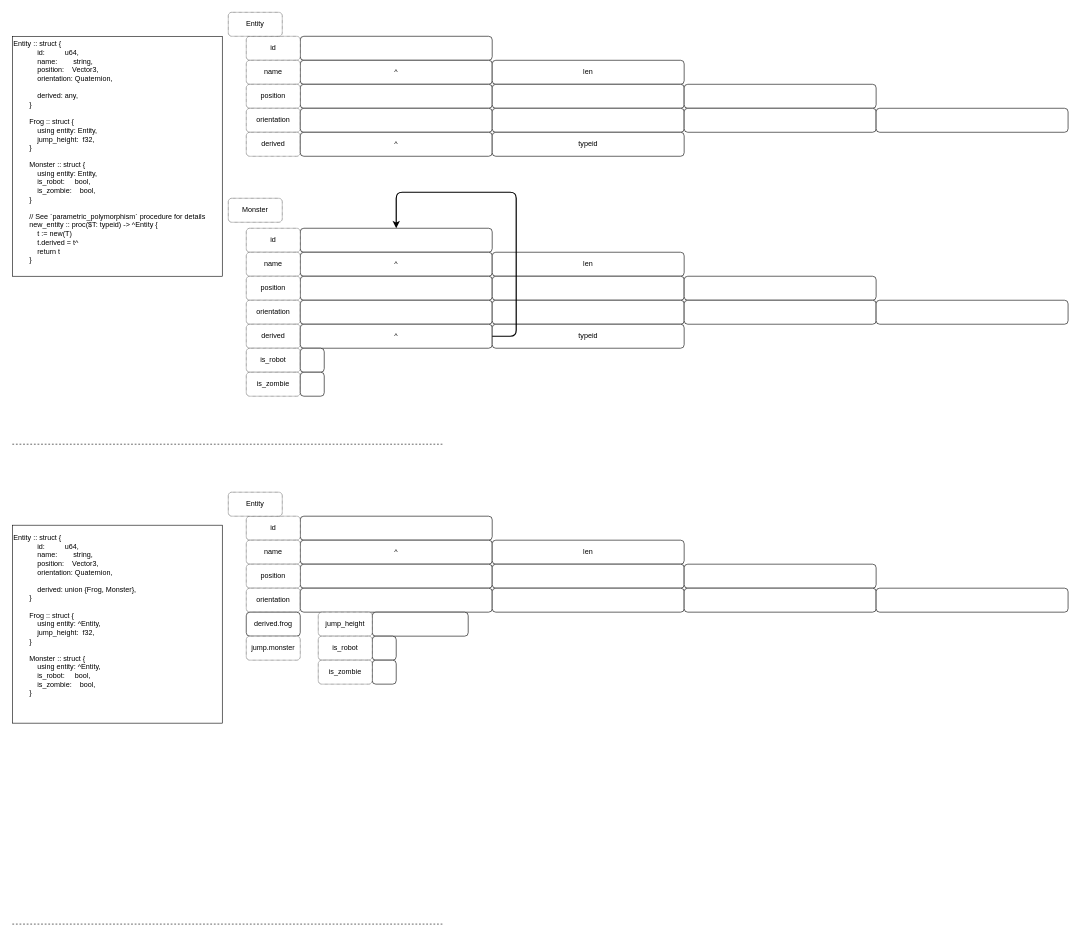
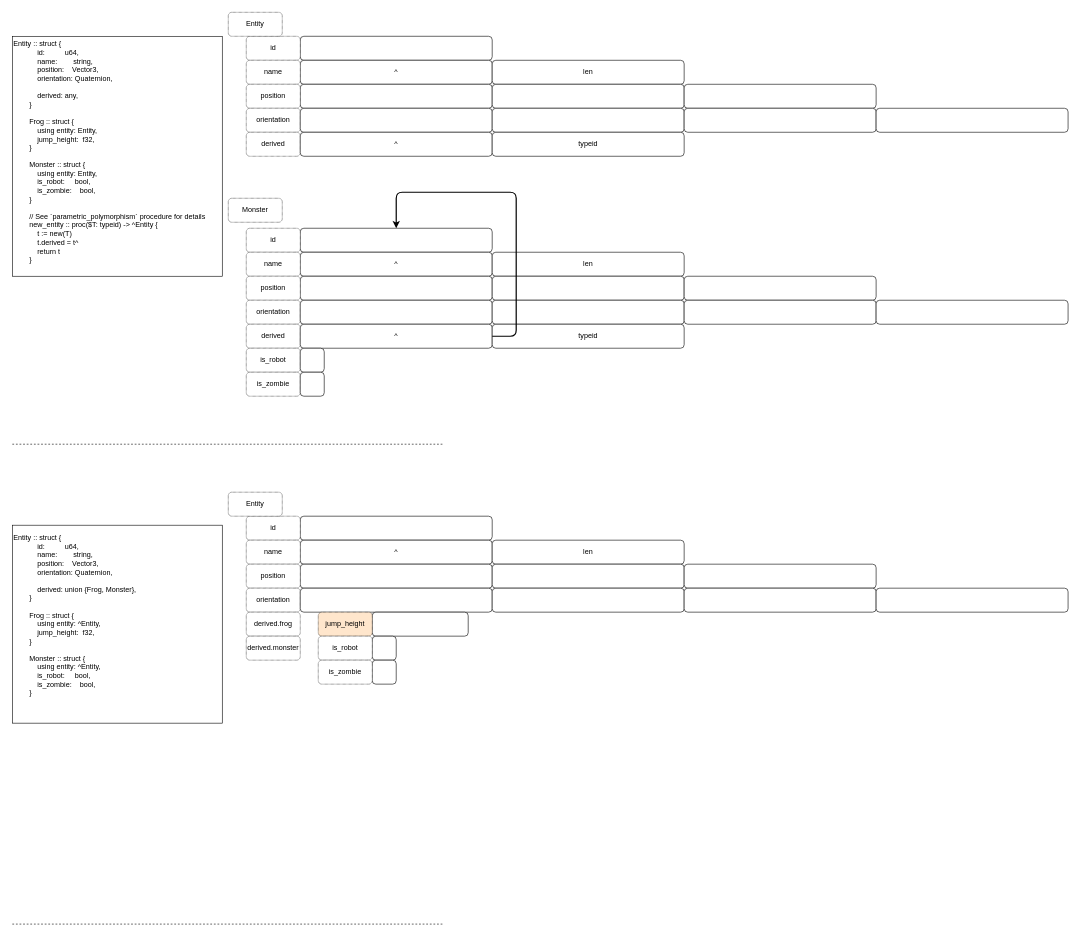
(273, 624) -> (273, 624)
(345, 624) -> (345, 624)
(273, 648) -> (273, 648)
